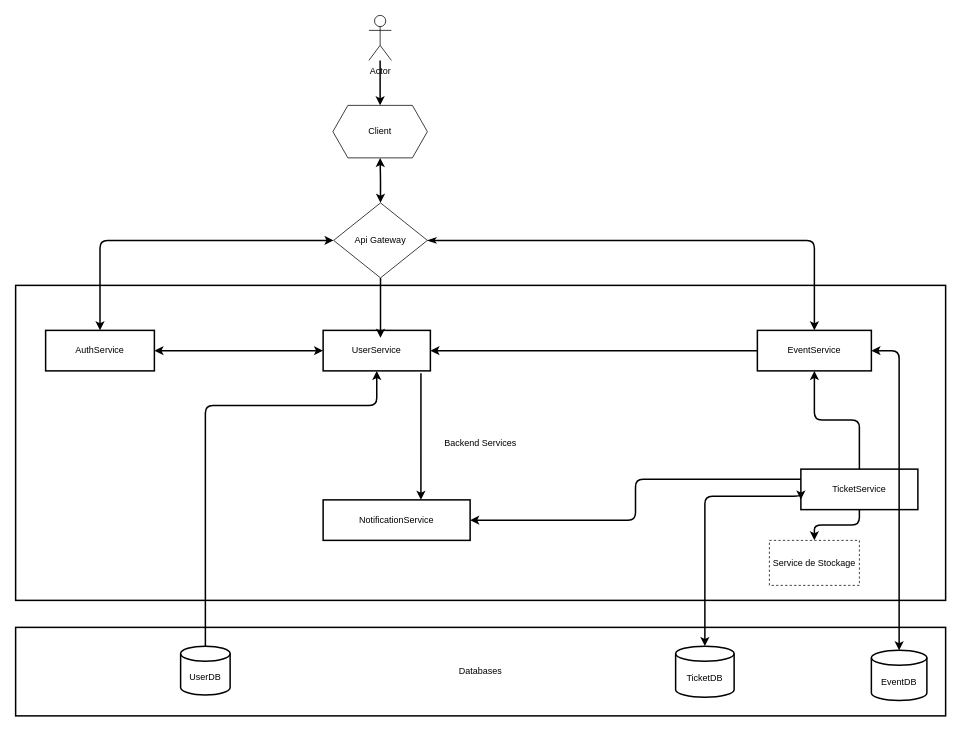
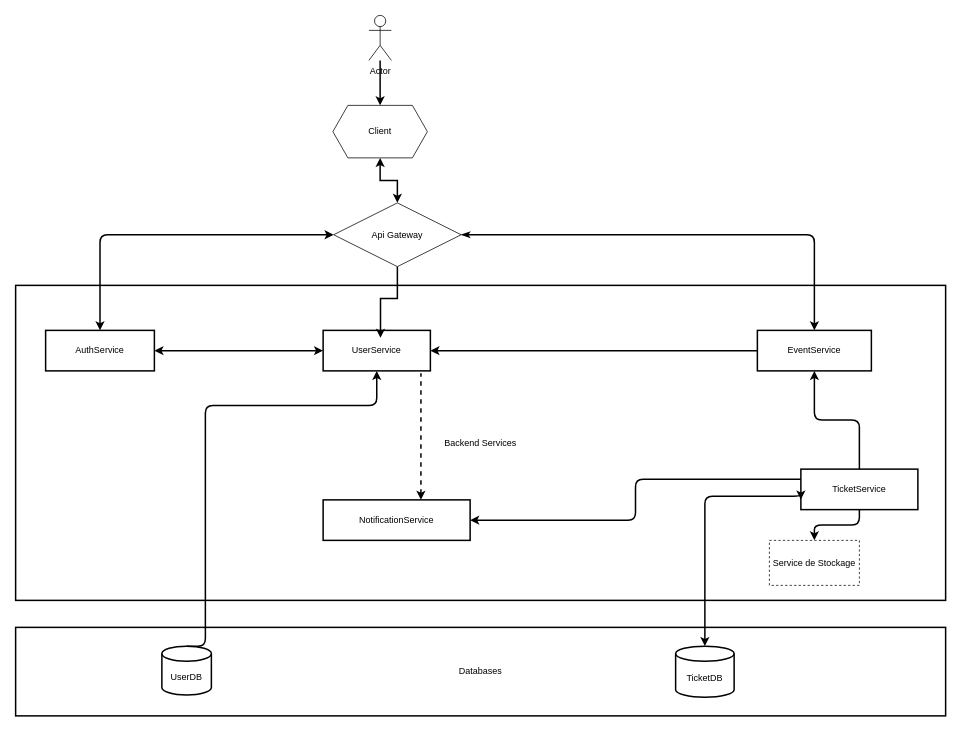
(380, 240) -> (397, 235)
(421, 431) -> (421, 431)
(899, 489) -> none
(205, 671) -> (186, 671)
(899, 675) -> none
